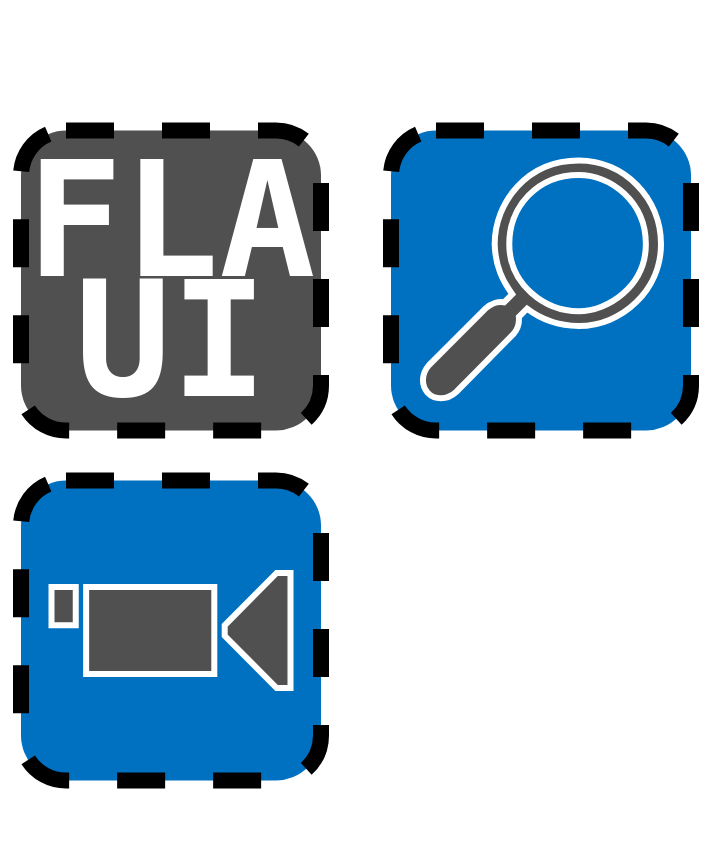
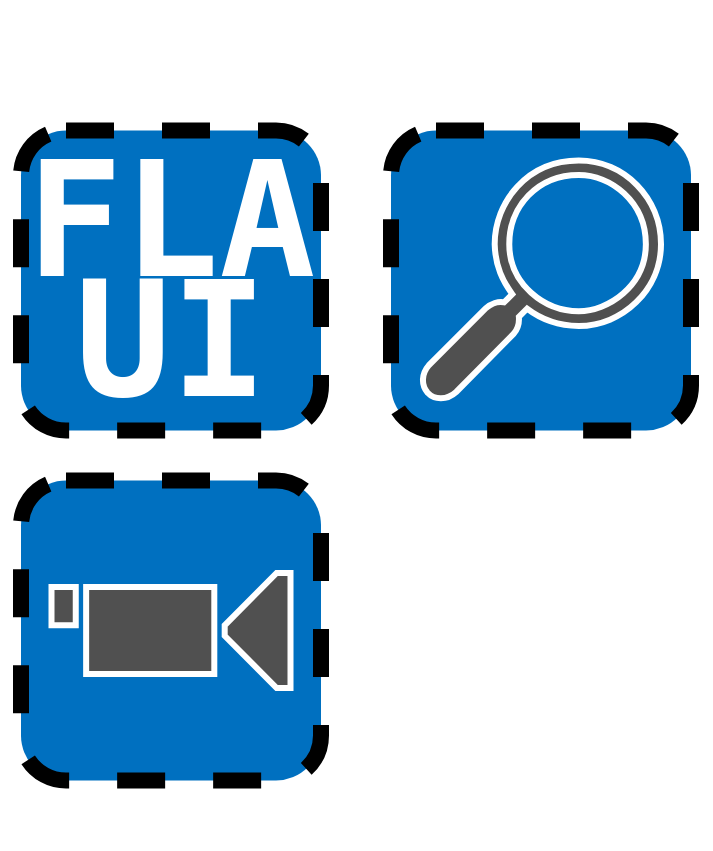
(171, 281) -> (171, 281)
